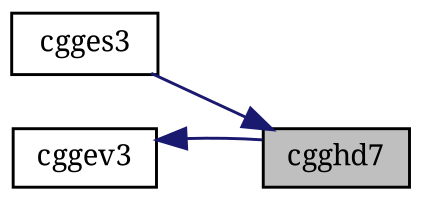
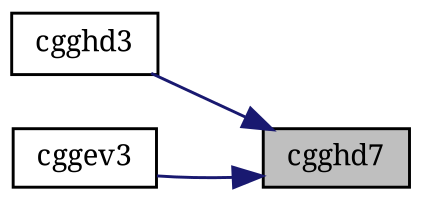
(85, 44) -> (85, 44)
(225, 138) -> (195, 178)
